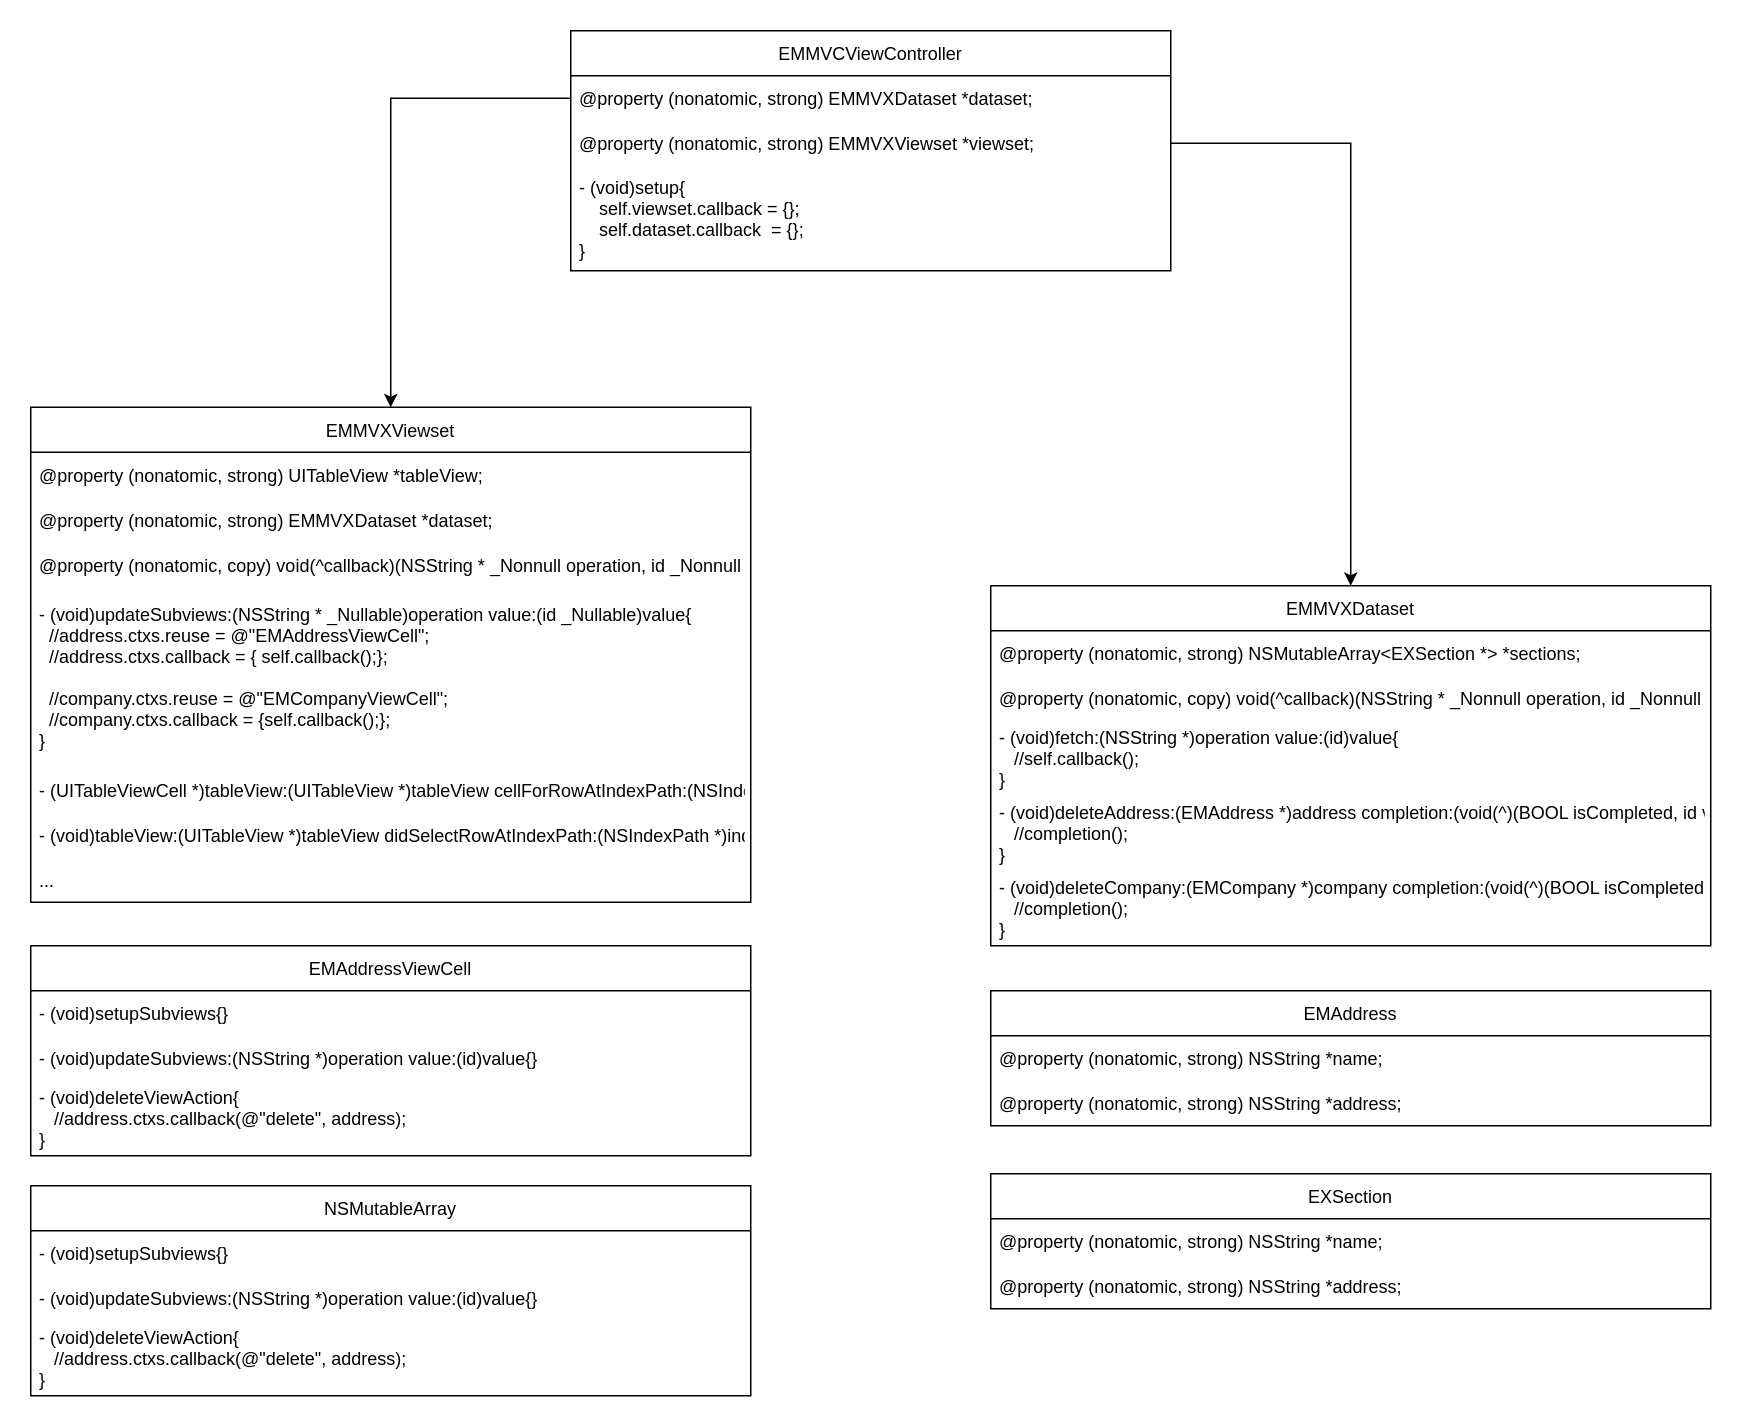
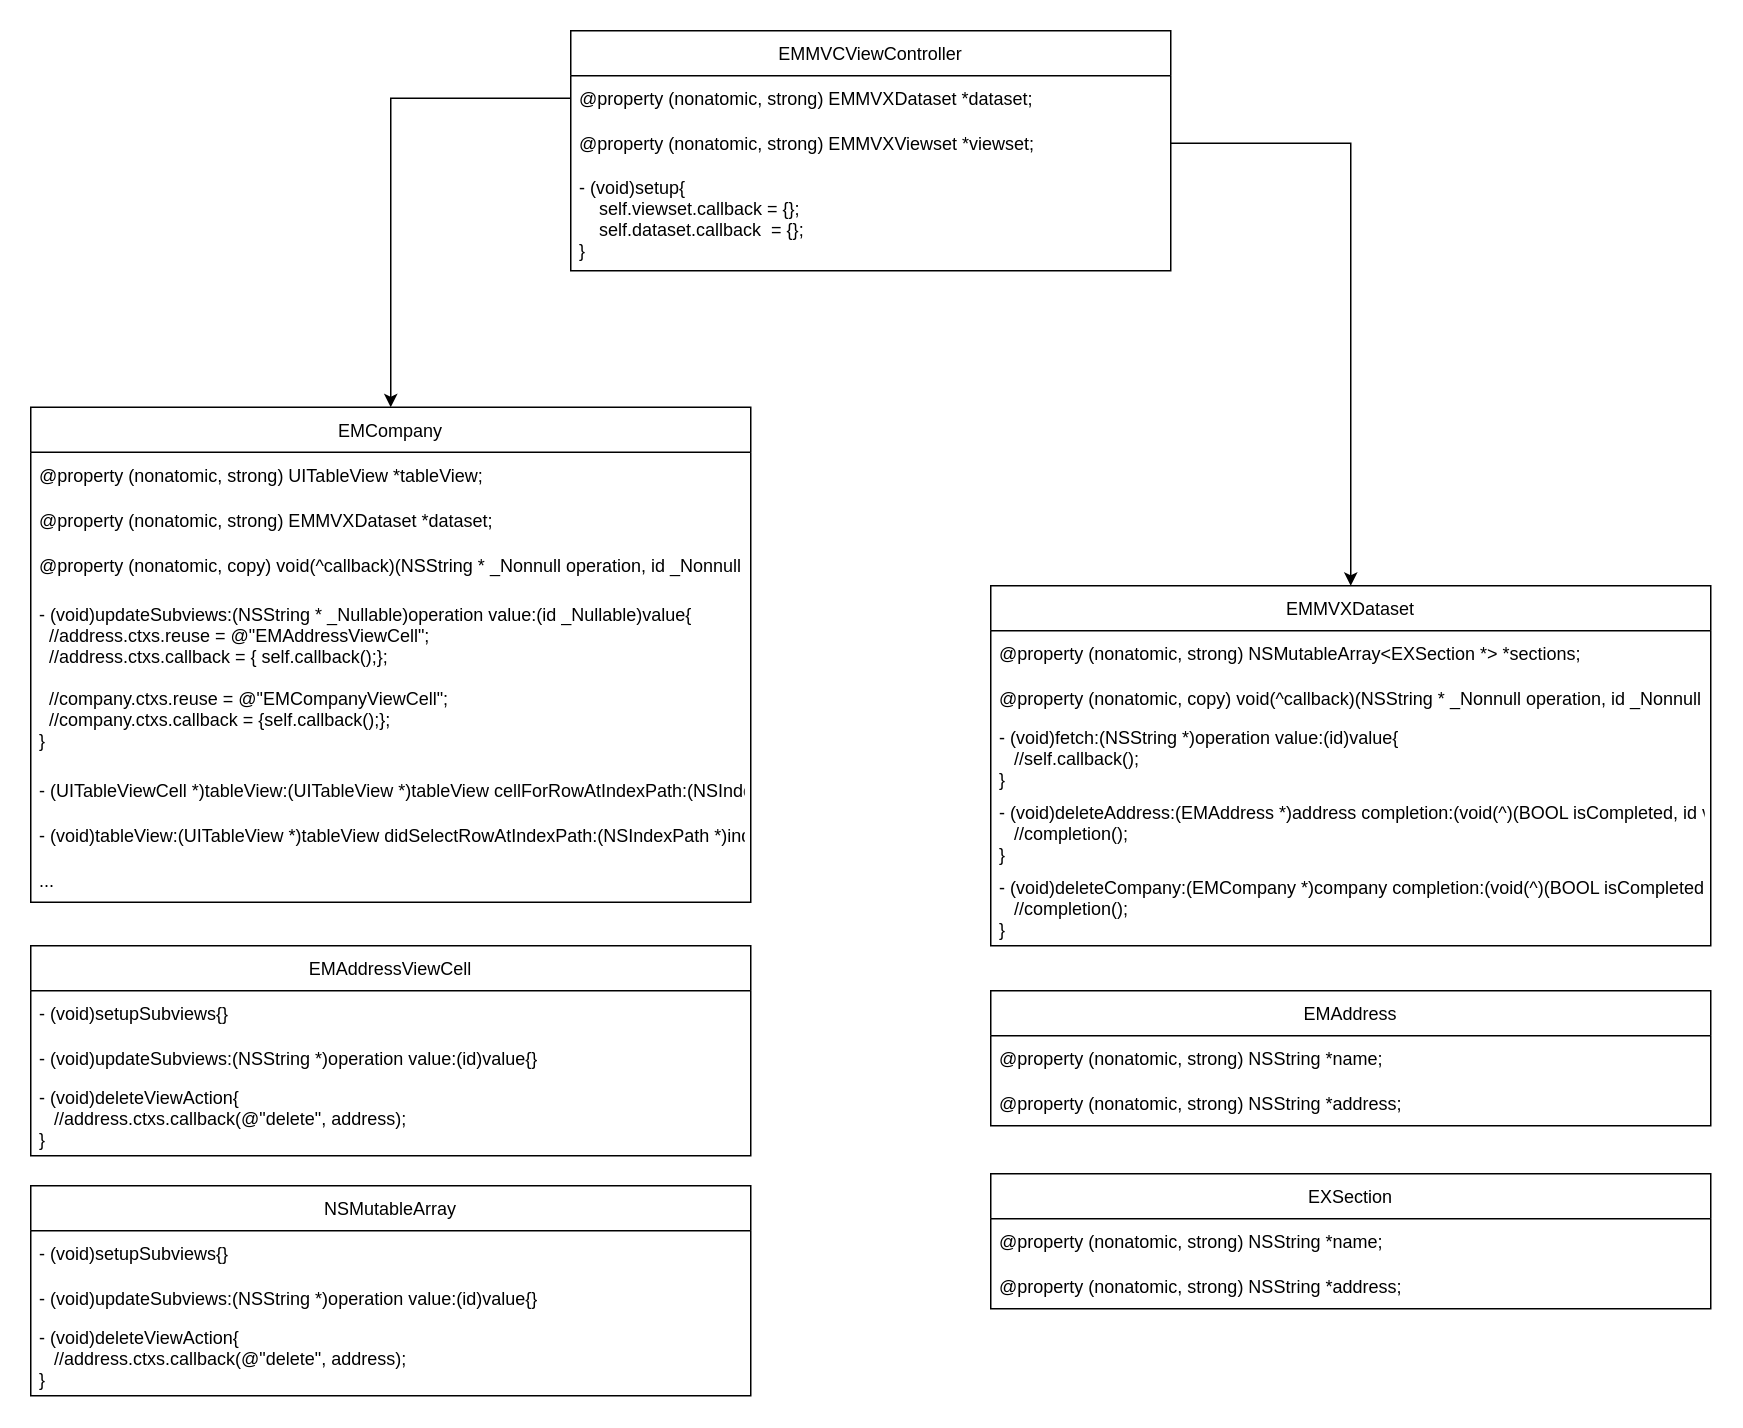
(390, 431) -> (390, 431)
